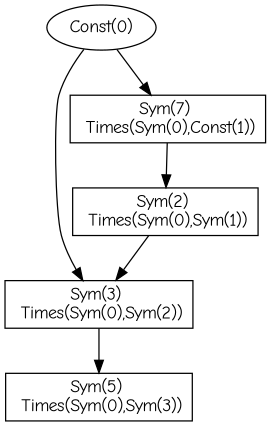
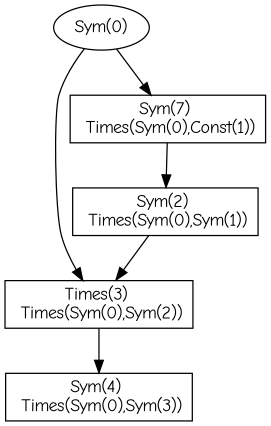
(101, 28) -> (101, 28)
(99, 304) -> (99, 304)
(99, 397) -> (99, 397)
